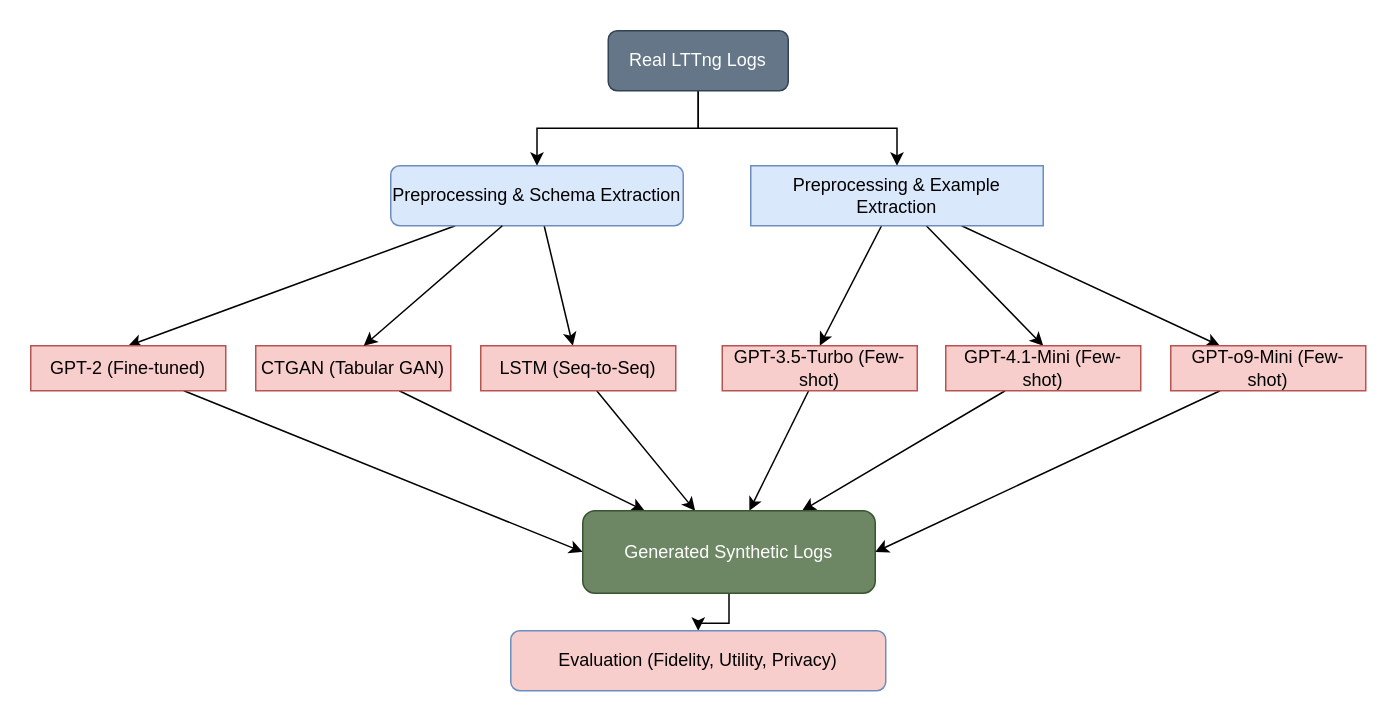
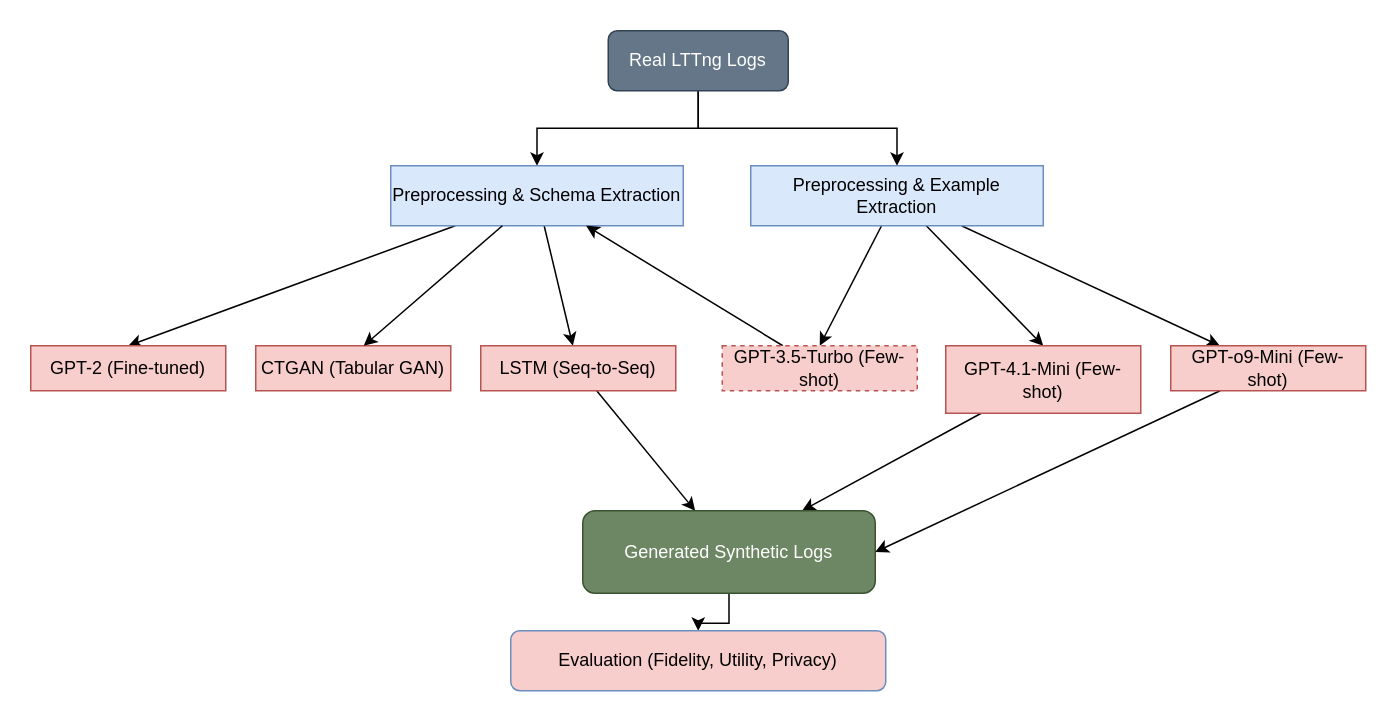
(537, 196) -> (537, 196)
(820, 368) -> (820, 368)
(1043, 368) -> (1043, 380)
(781, 446) -> (689, 288)
(517, 448) -> none
(379, 470) -> none
